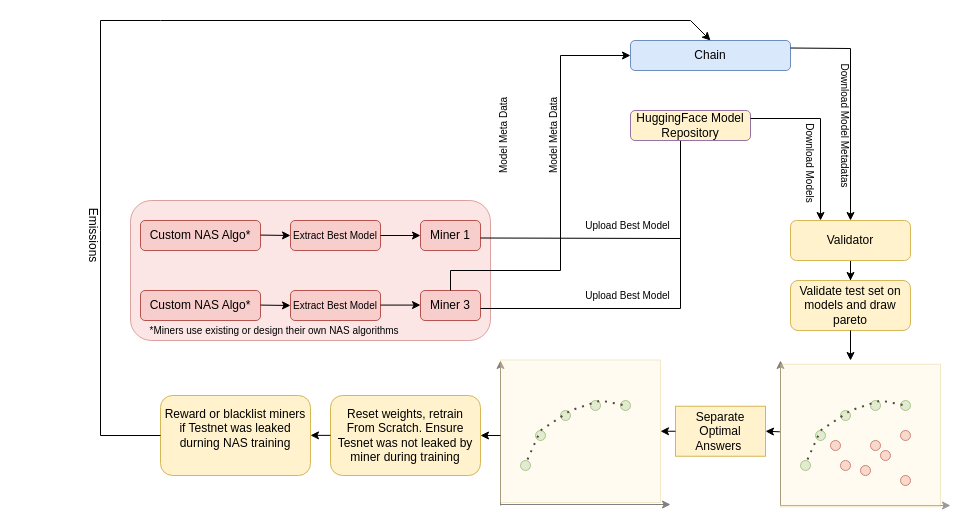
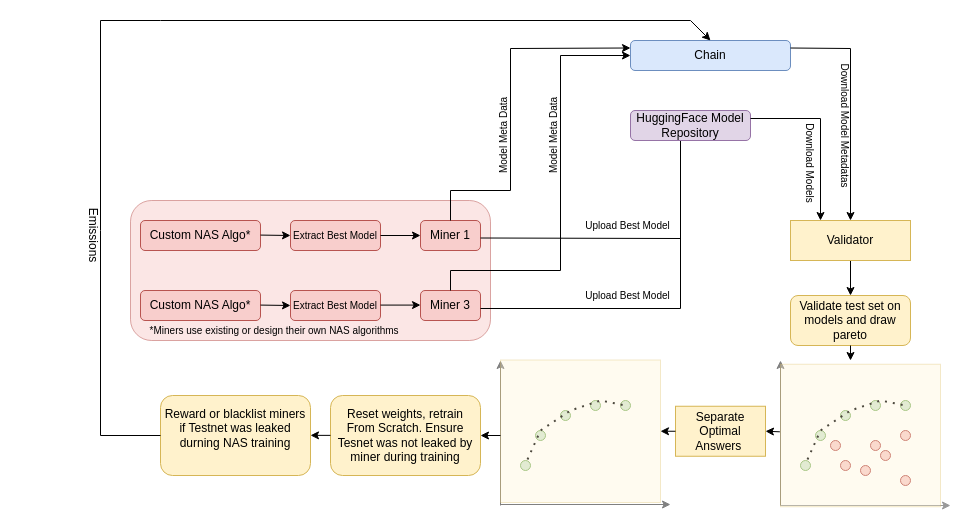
none -> (511, 109)
(691, 126) -> (691, 126)
(851, 241) -> (851, 241)
(851, 306) -> (851, 321)
